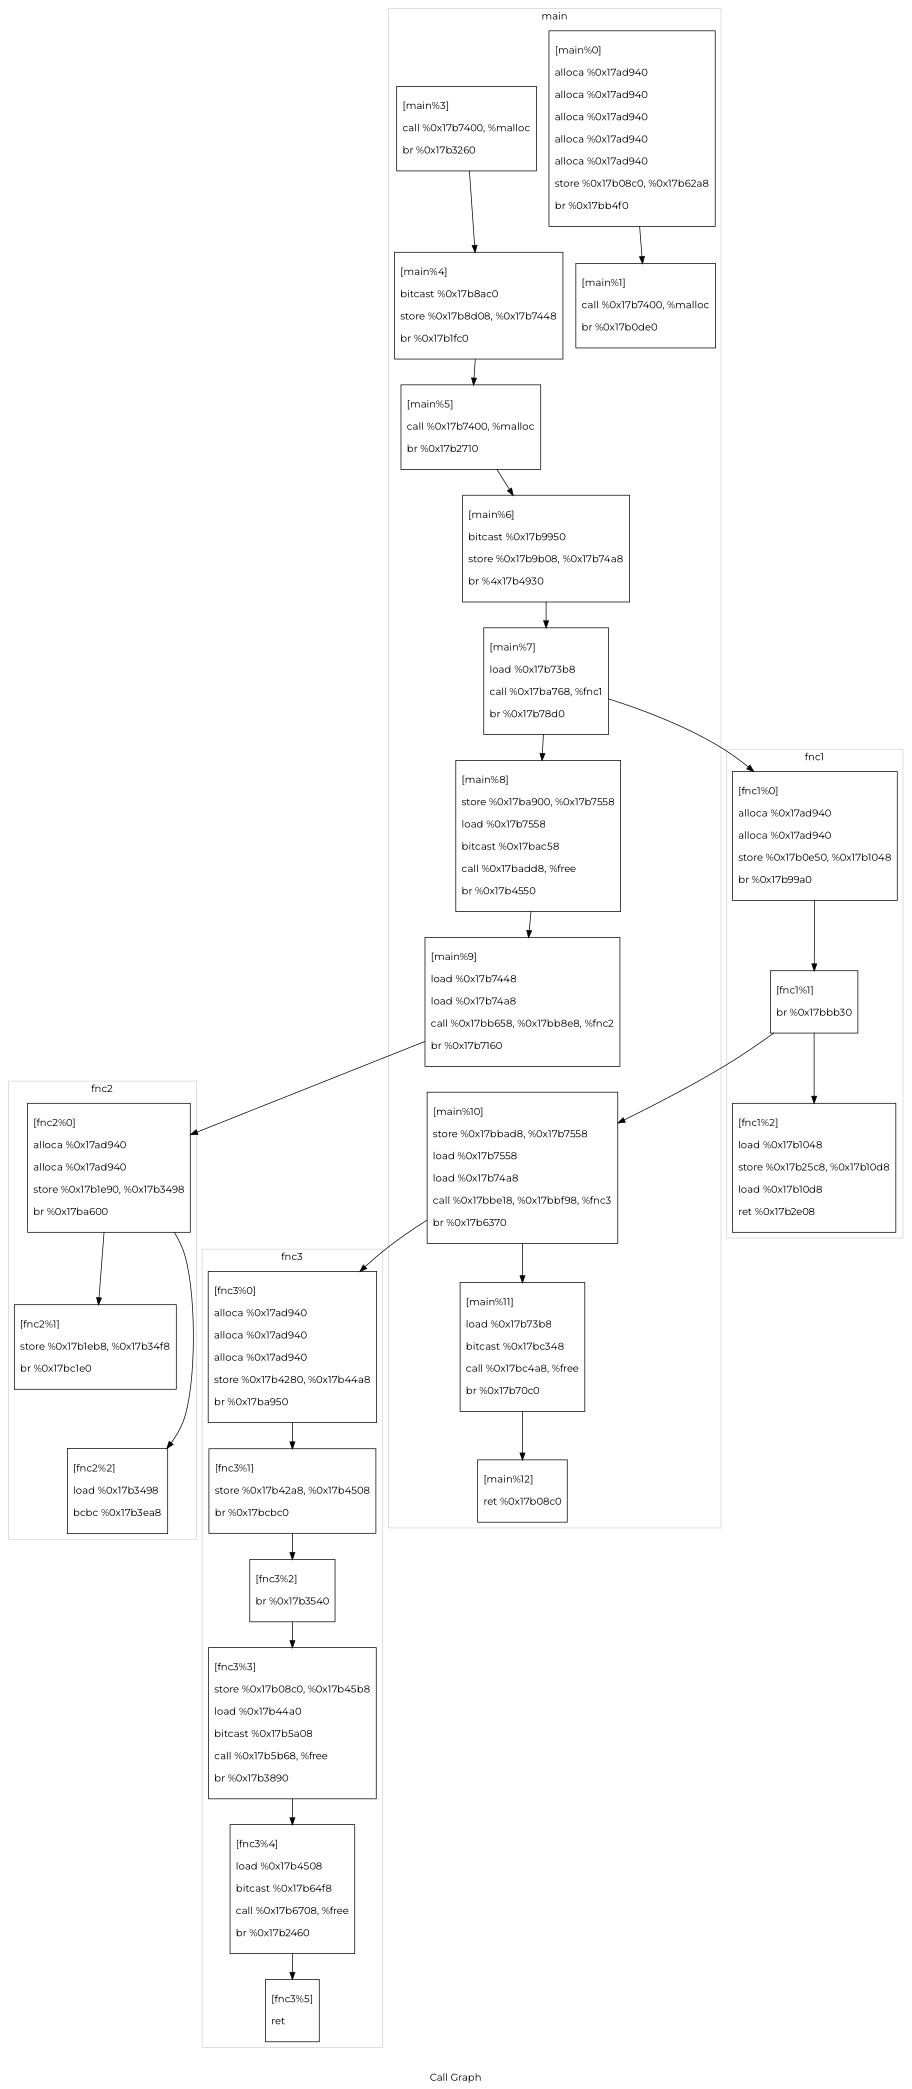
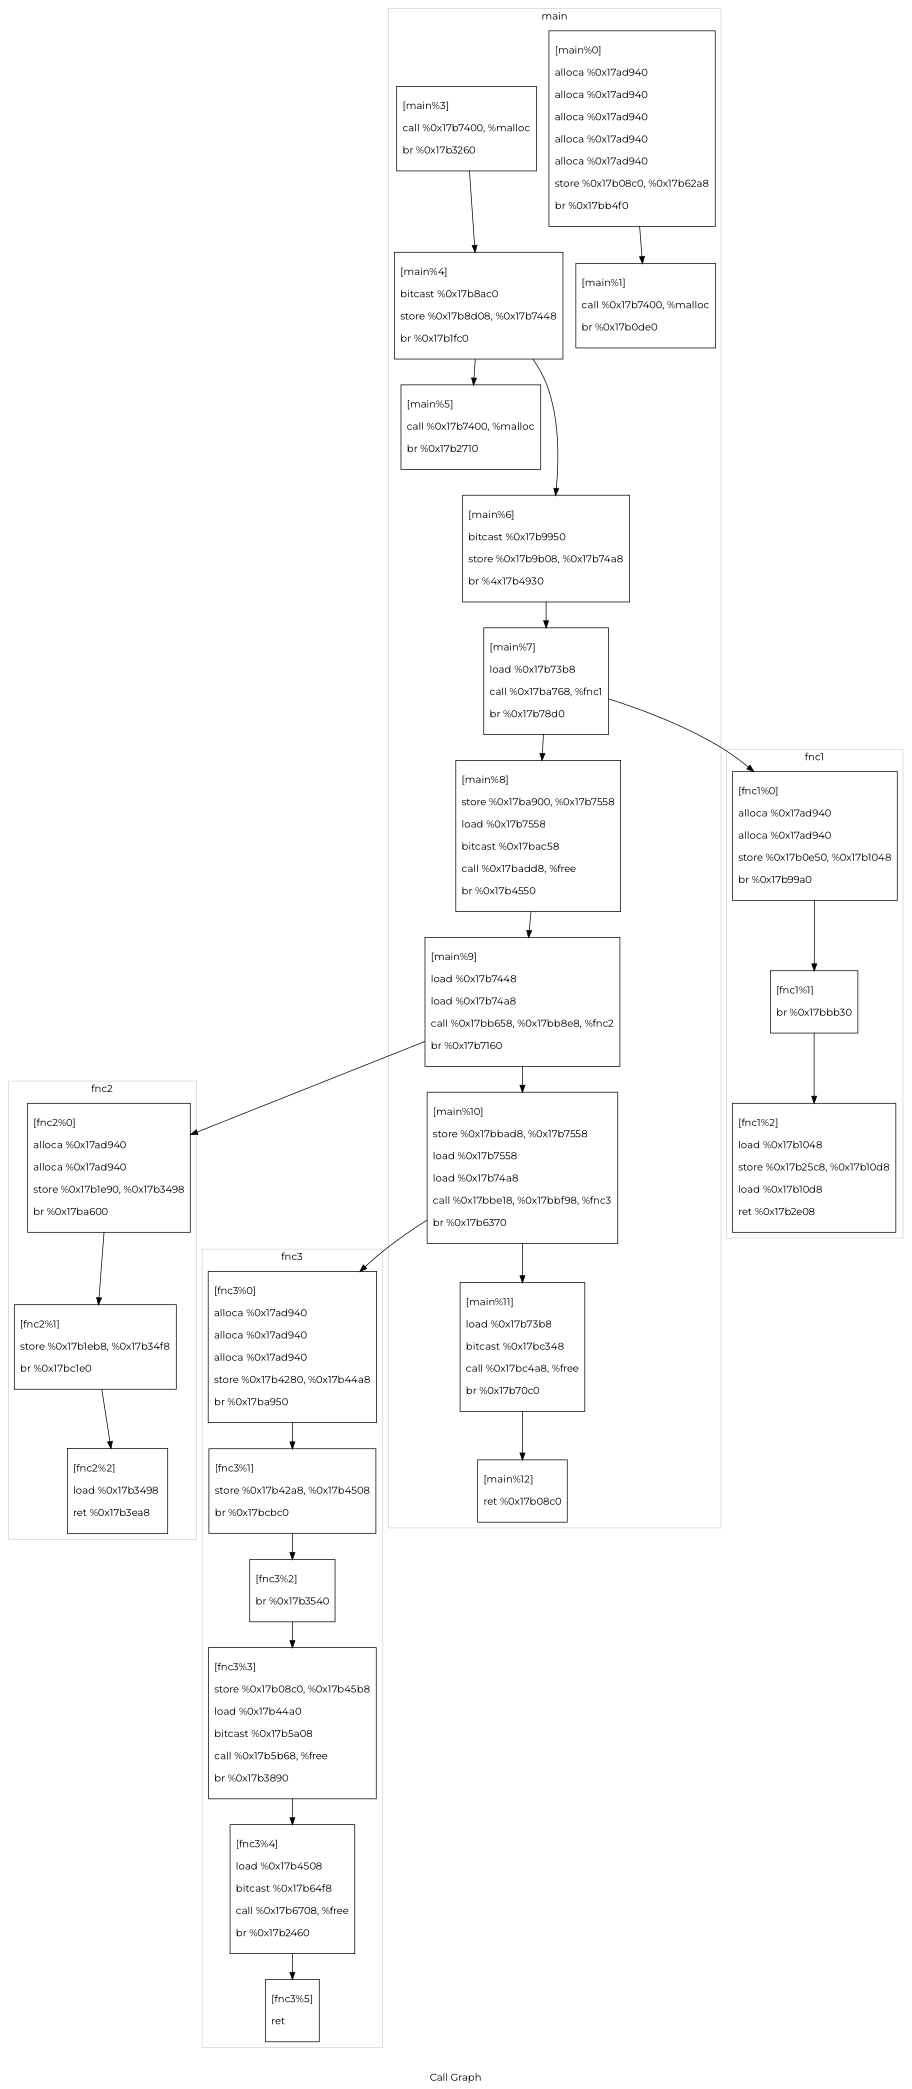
(503, 479) -> (556, 421)
(701, 1080) -> (522, 1076)
(192, 1371) -> (106, 1415)
(118, 1513) -> (112, 1513)
